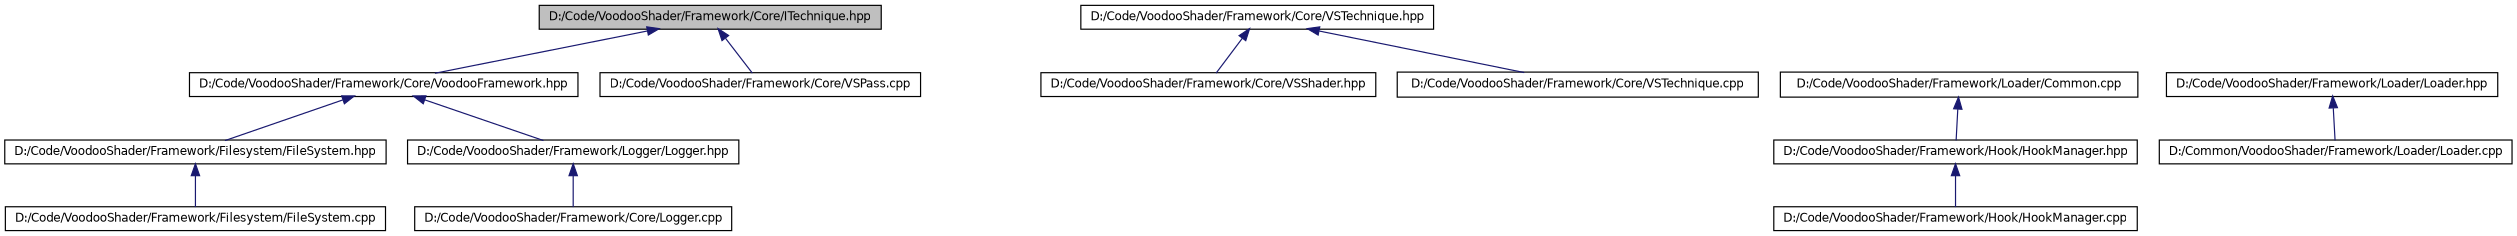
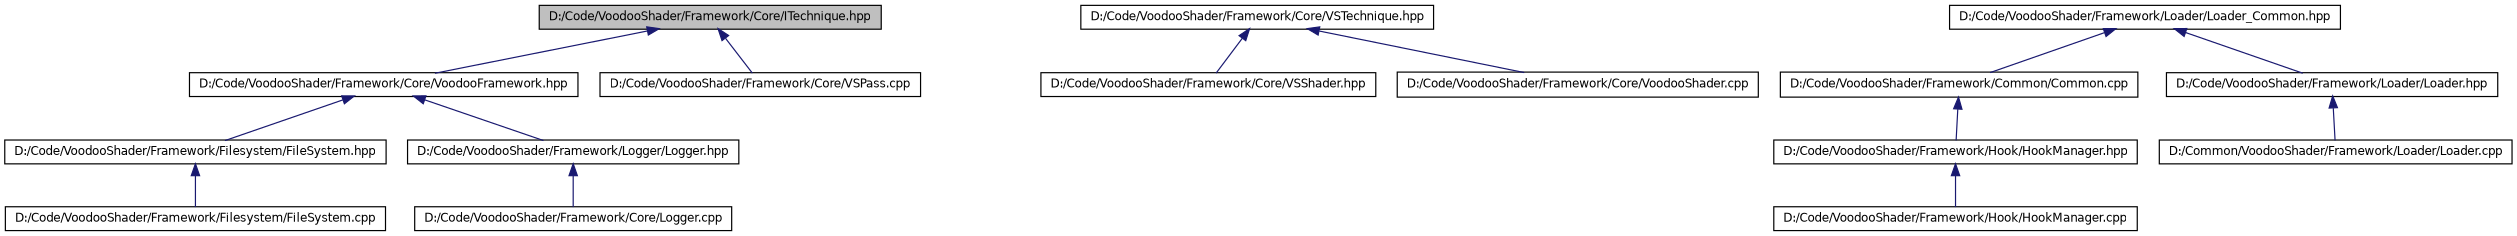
none -> (2145, 17)
(1578, 85) -> (1578, 85)
(1959, 85) -> (1959, 85)
